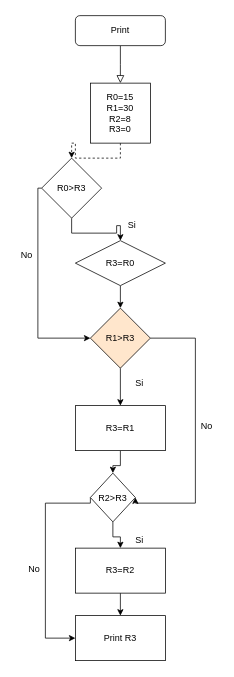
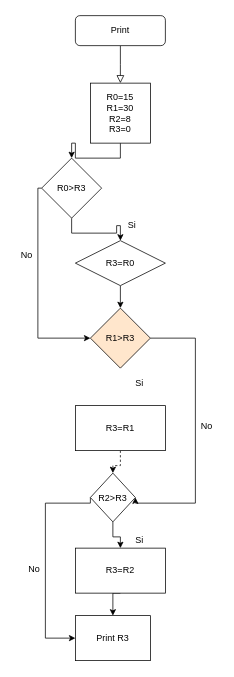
(91, 158) -> (91, 158)
(120, 384) -> none
(120, 462) -> (120, 462)
(120, 638) -> (113, 638)
